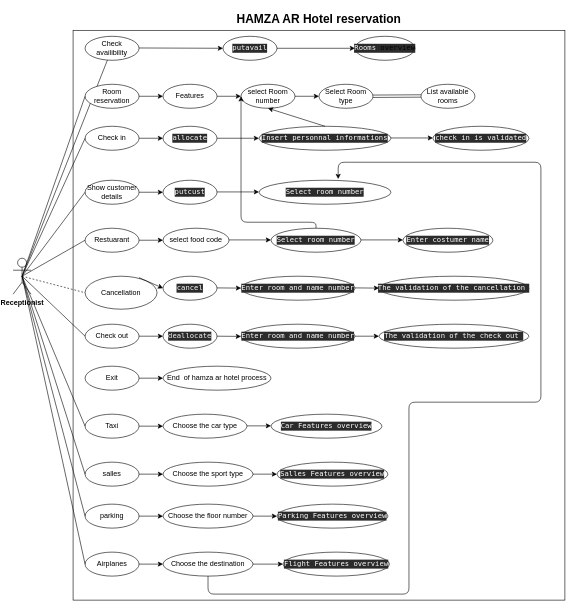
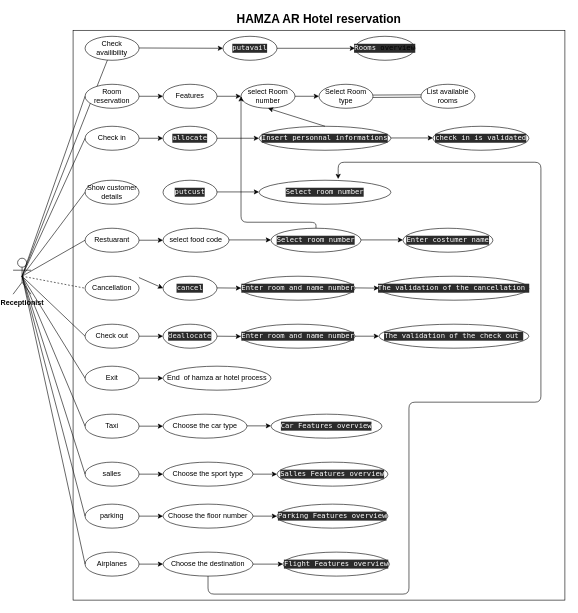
(157, 192) -> none
(121, 293) -> (112, 288)
none -> (56, 331)
